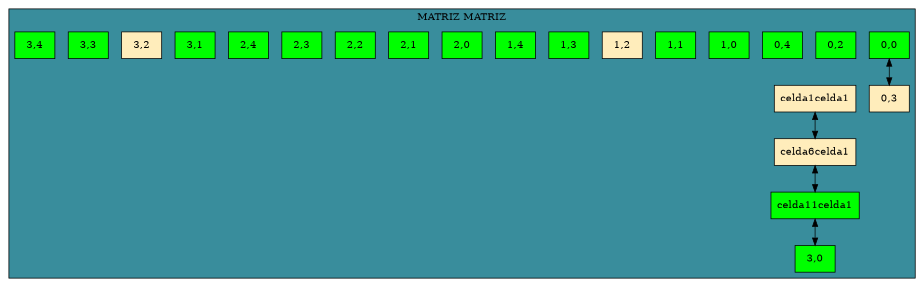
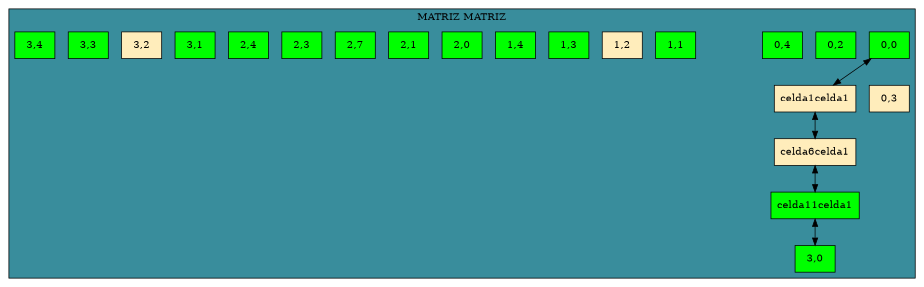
(355, 45) -> (355, 45)
(729, 45) -> none
(889, 72) -> (852, 72)
